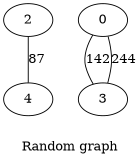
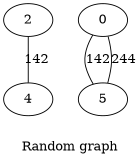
(37, 60) -> (37, 60)
(103, 99) -> (103, 99)
